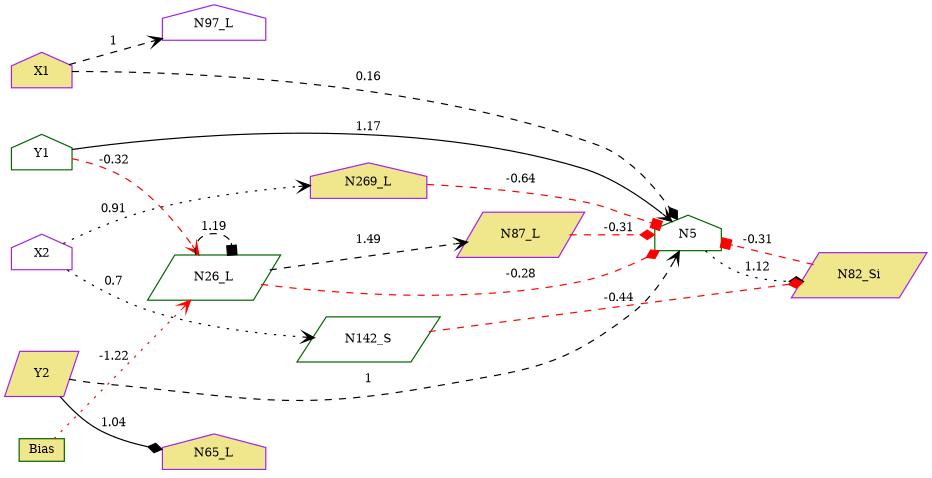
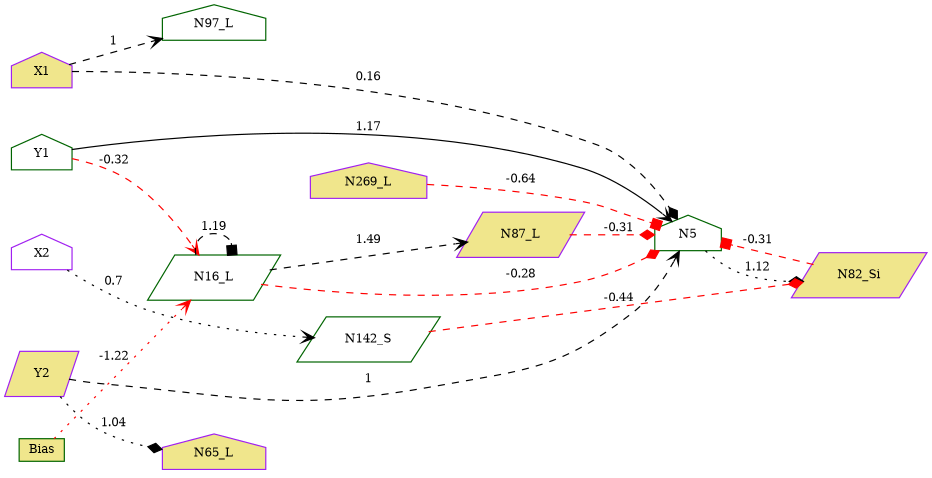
(214, 24) -> (214, 24)
(178, 203) -> none
(214, 278) -> (214, 278)
(99, 430) -> (99, 430)
